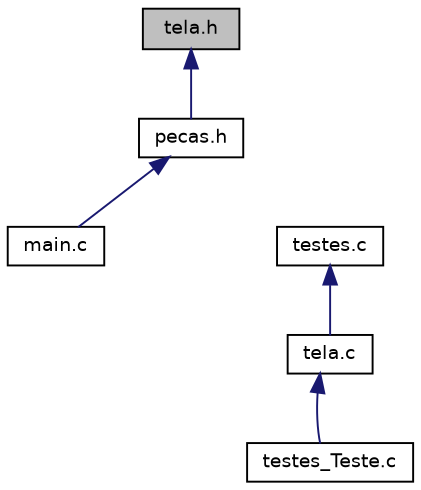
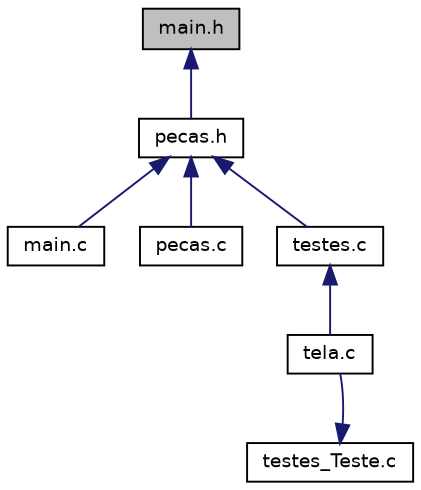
(191, 29) -> (191, 29)
none -> (268, 198)
none -> (191, 246)
(317, 418) -> (343, 399)
